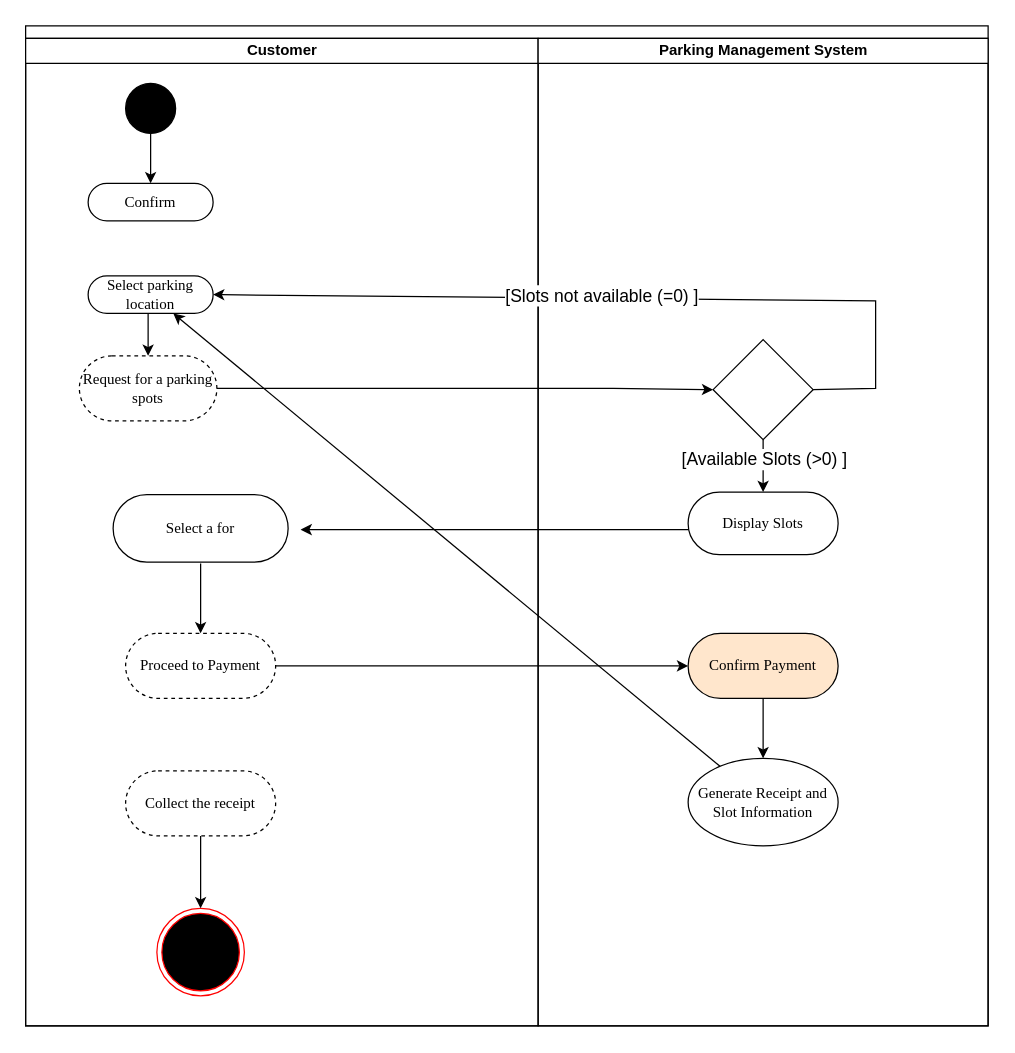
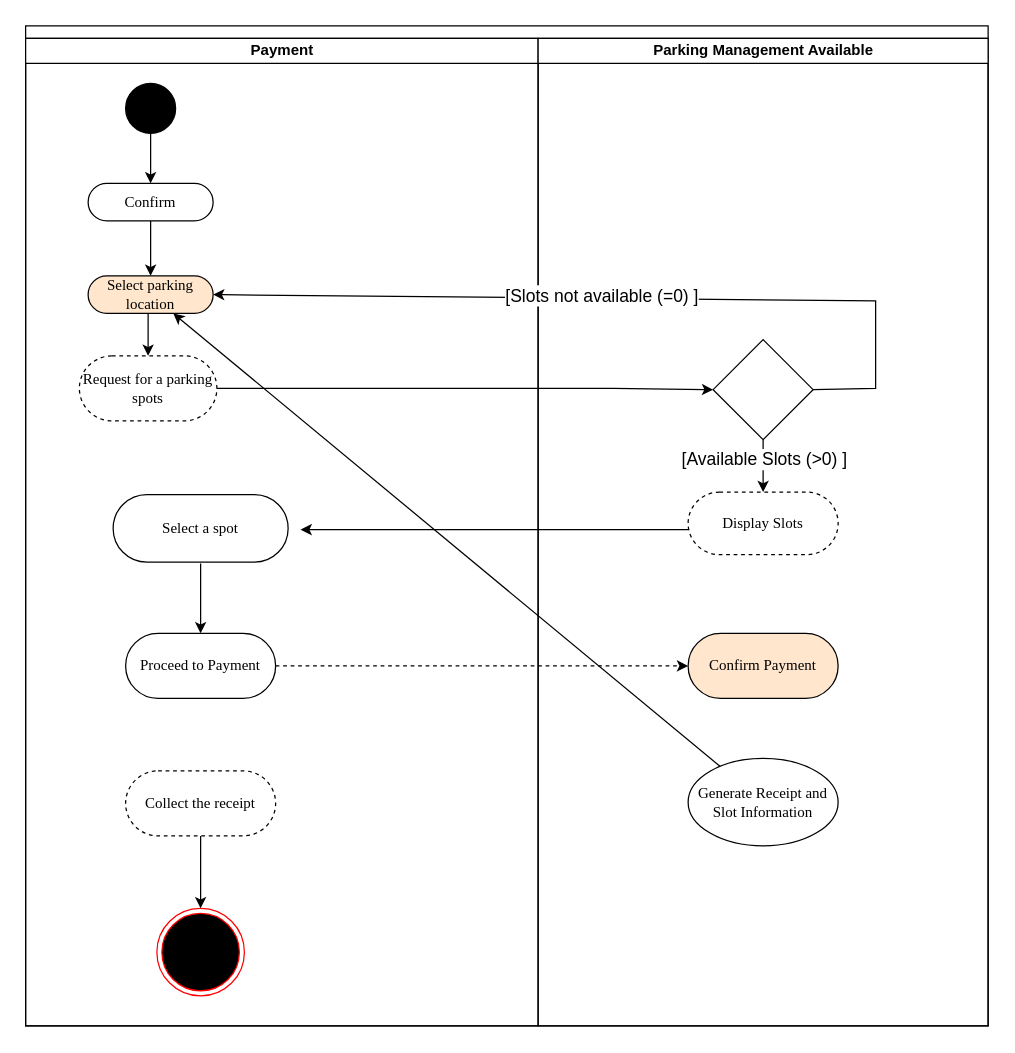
(283, 51) -> (283, 51)
(764, 51) -> (764, 51)
none -> (151, 244)
(151, 294) -> (151, 294)
(763, 523) -> (763, 523)
(201, 528) -> (201, 528)
(201, 666) -> (201, 666)
(436, 666) -> (436, 666)
(763, 724) -> none
